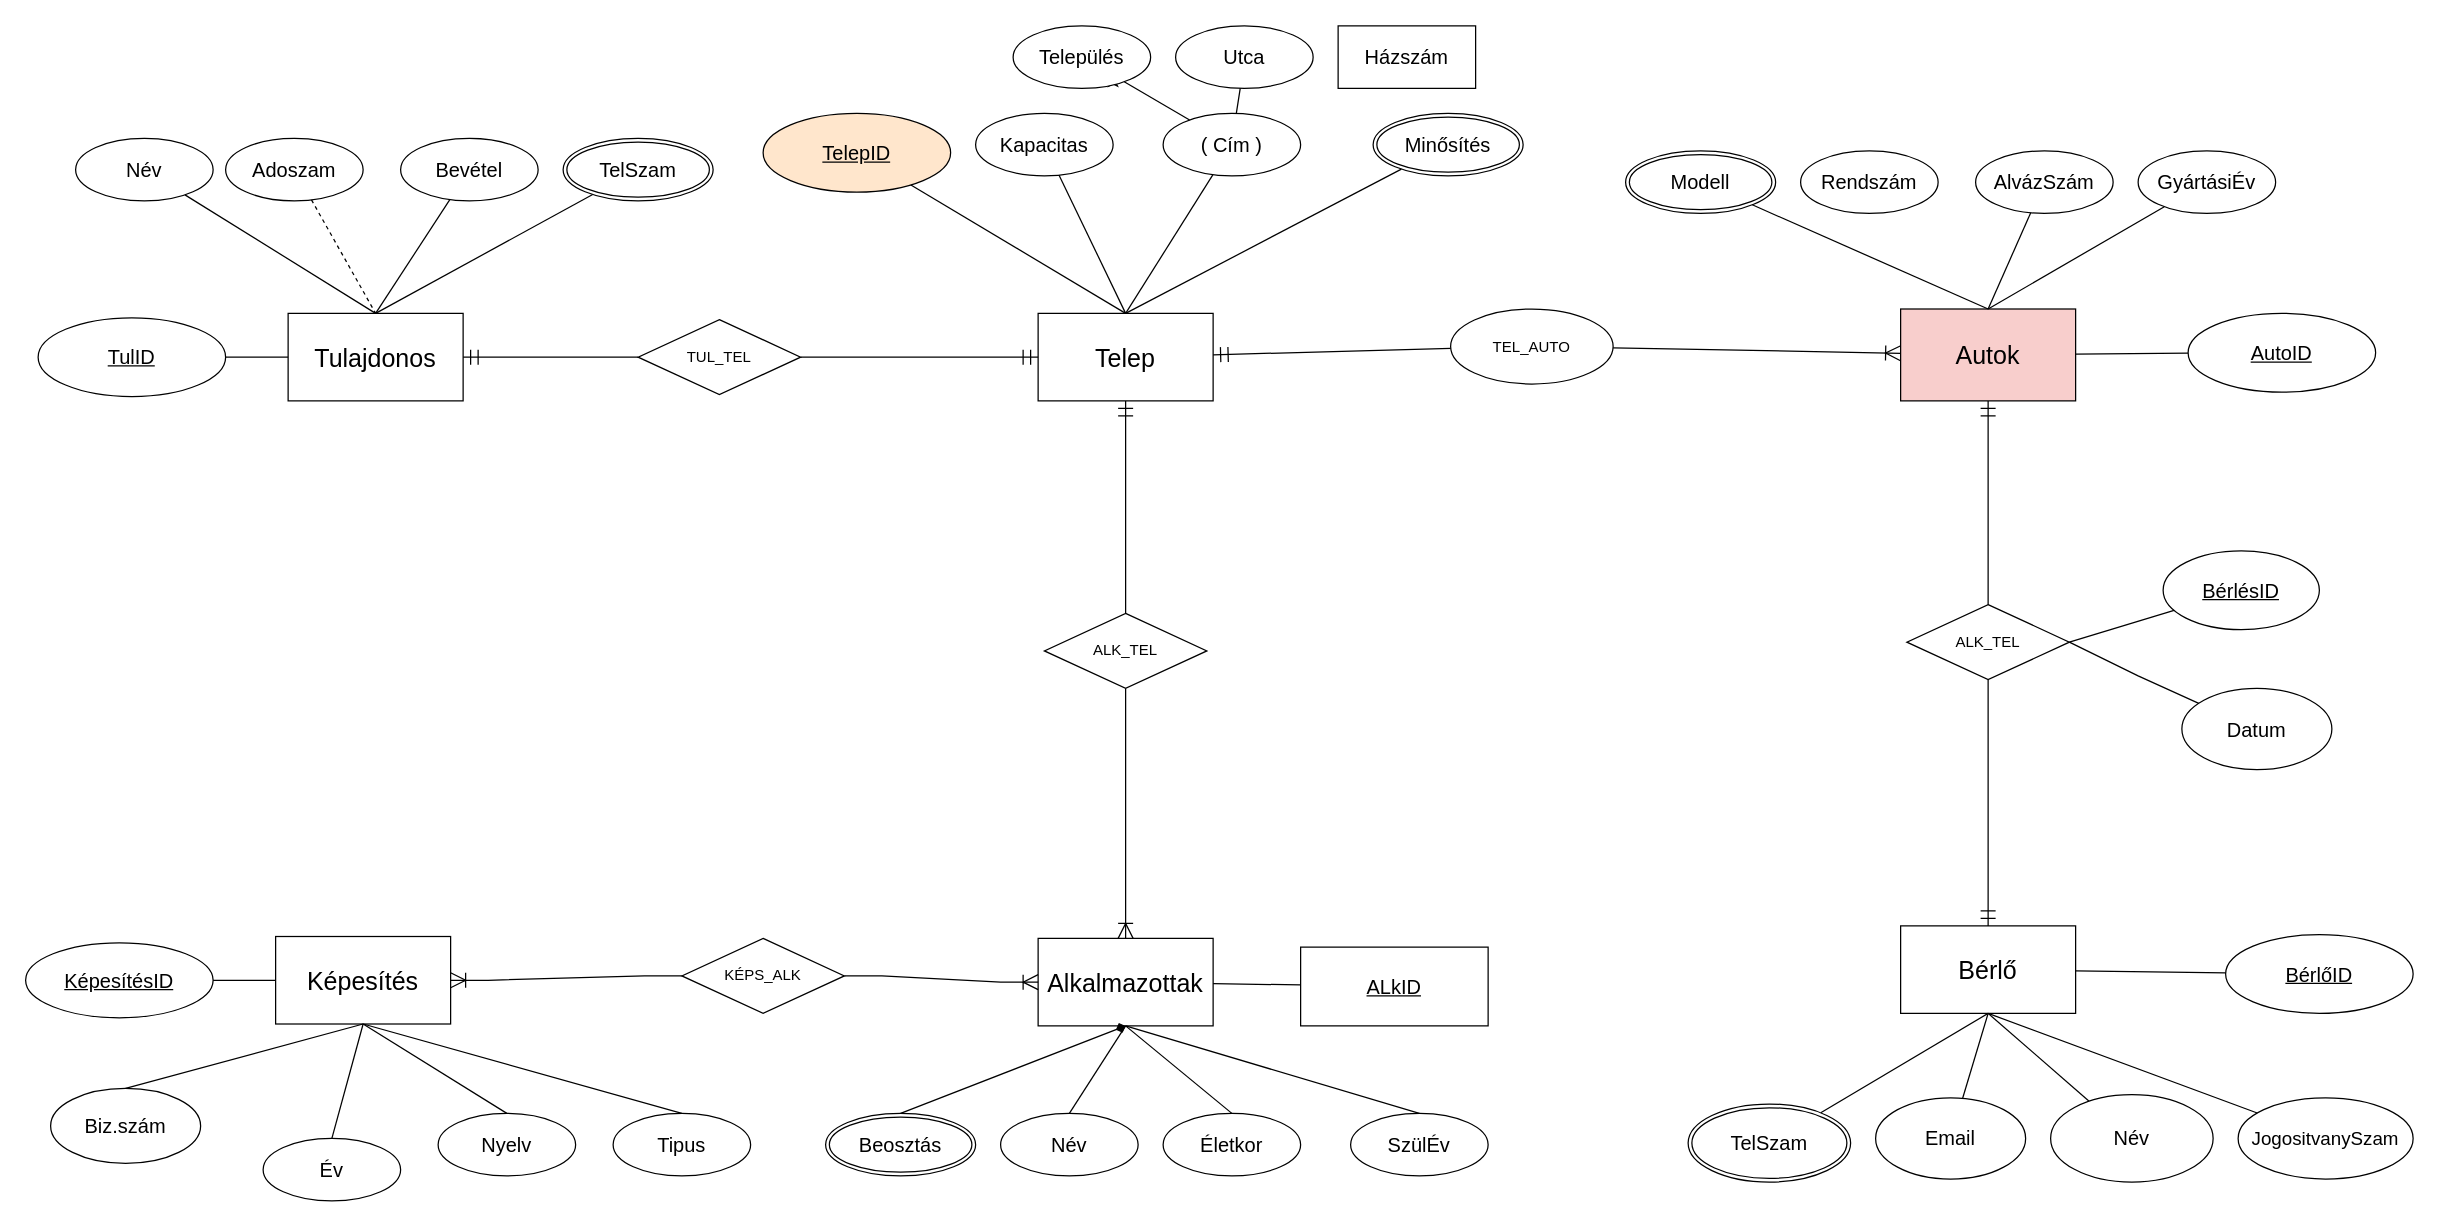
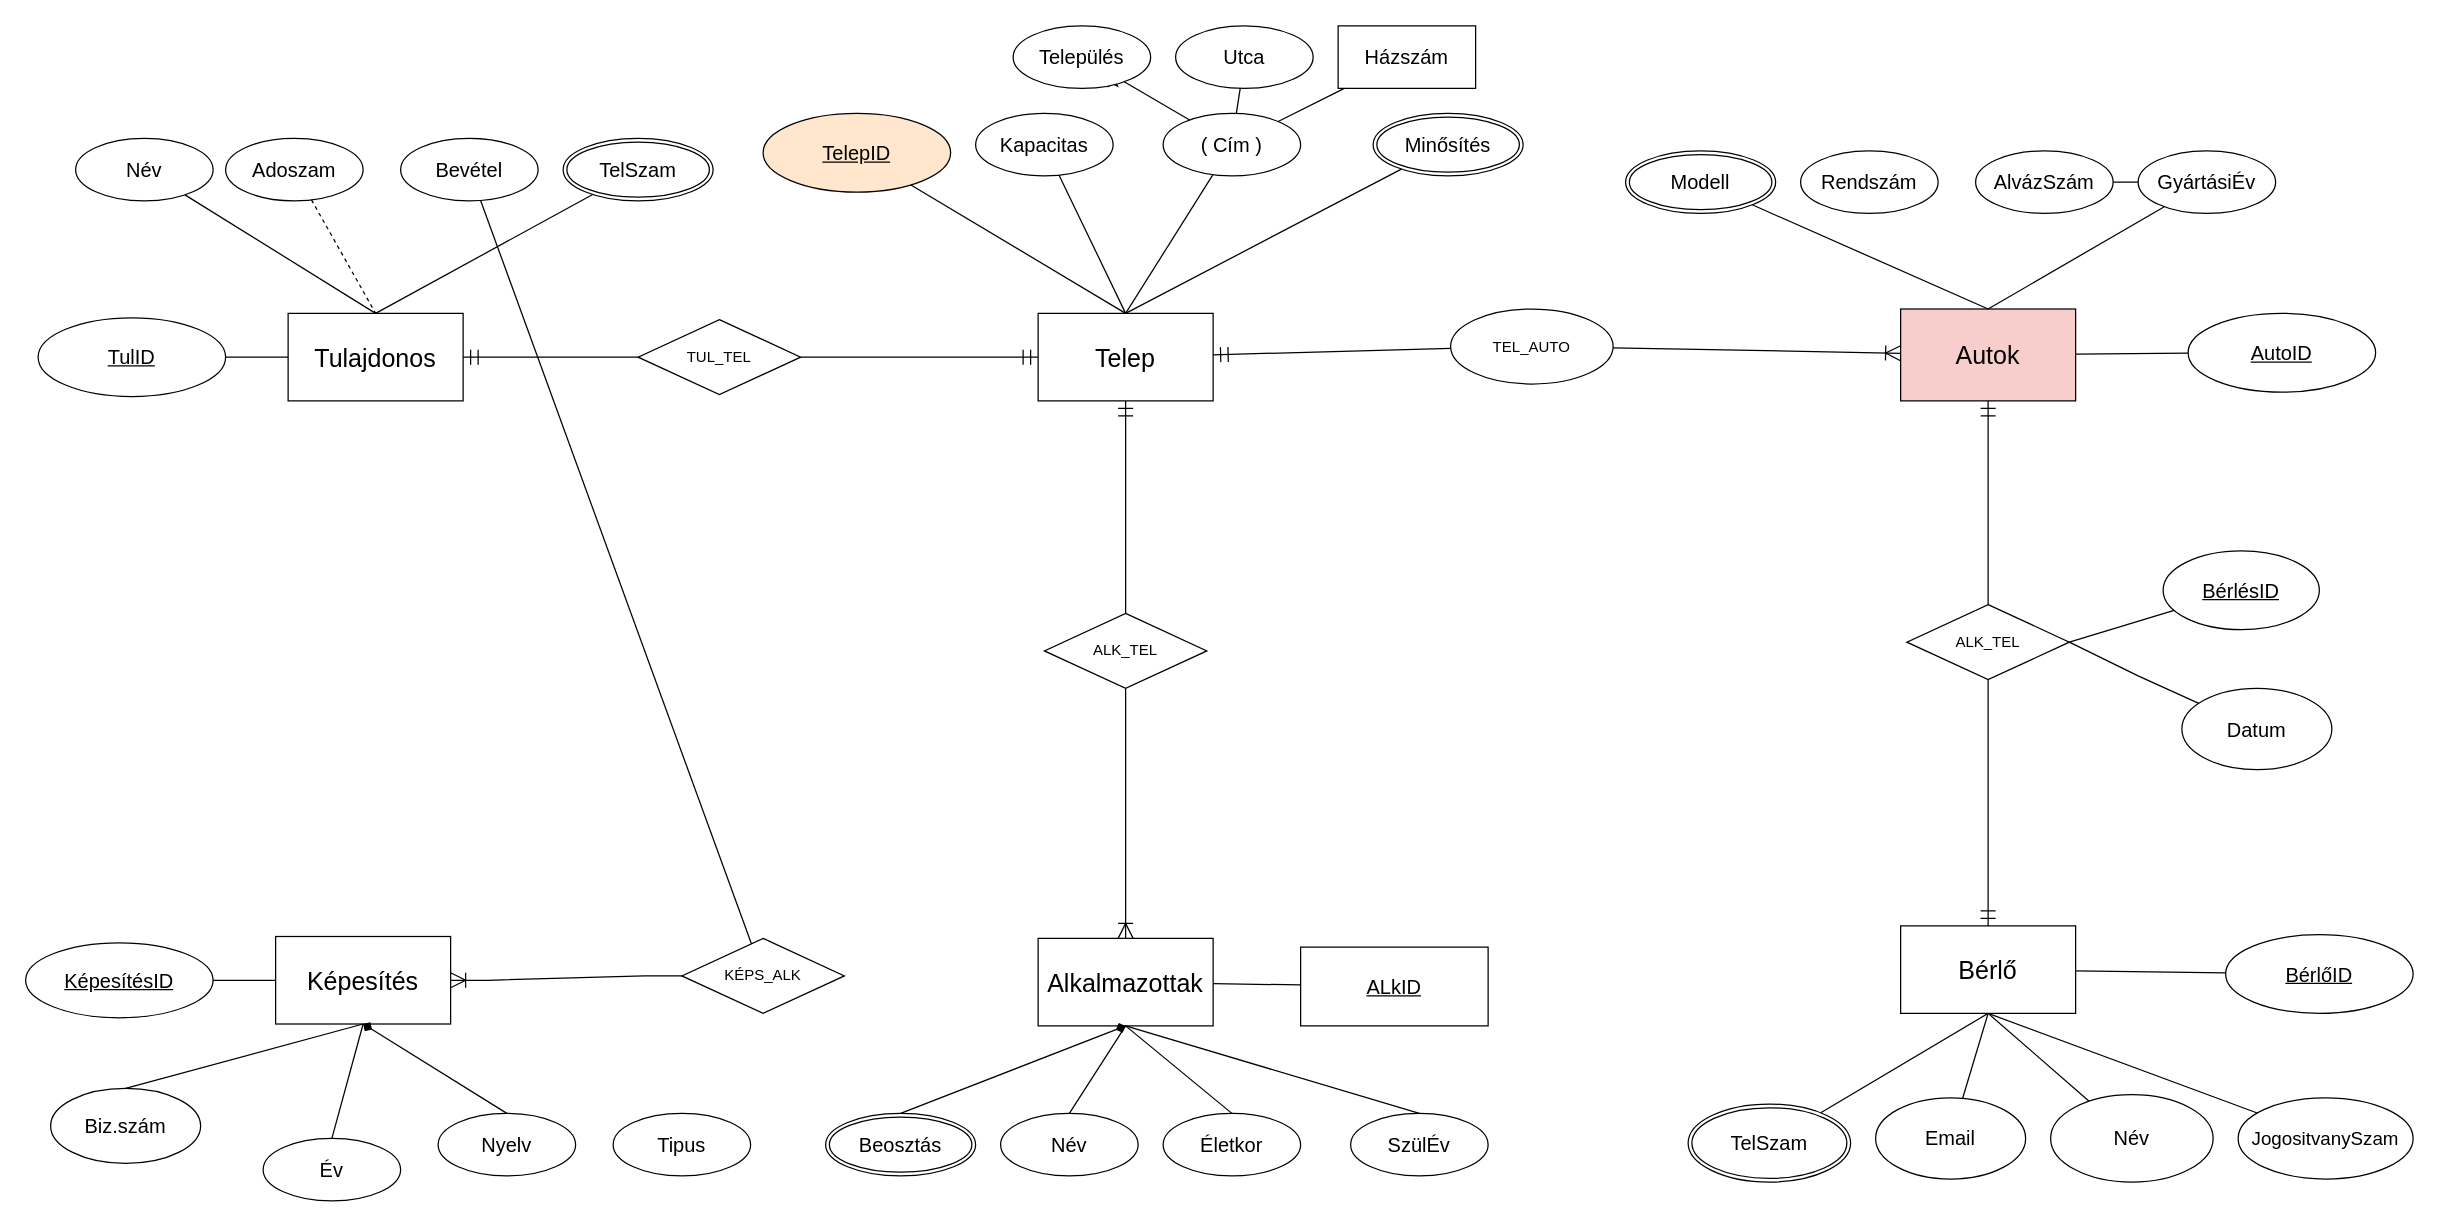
none -> (1311, 105)
(414, 254) -> (616, 571)
(2011, 257) -> (2125, 182)
(941, 979) -> none
(369, 1027) -> (372, 1029)
(528, 1070) -> none
